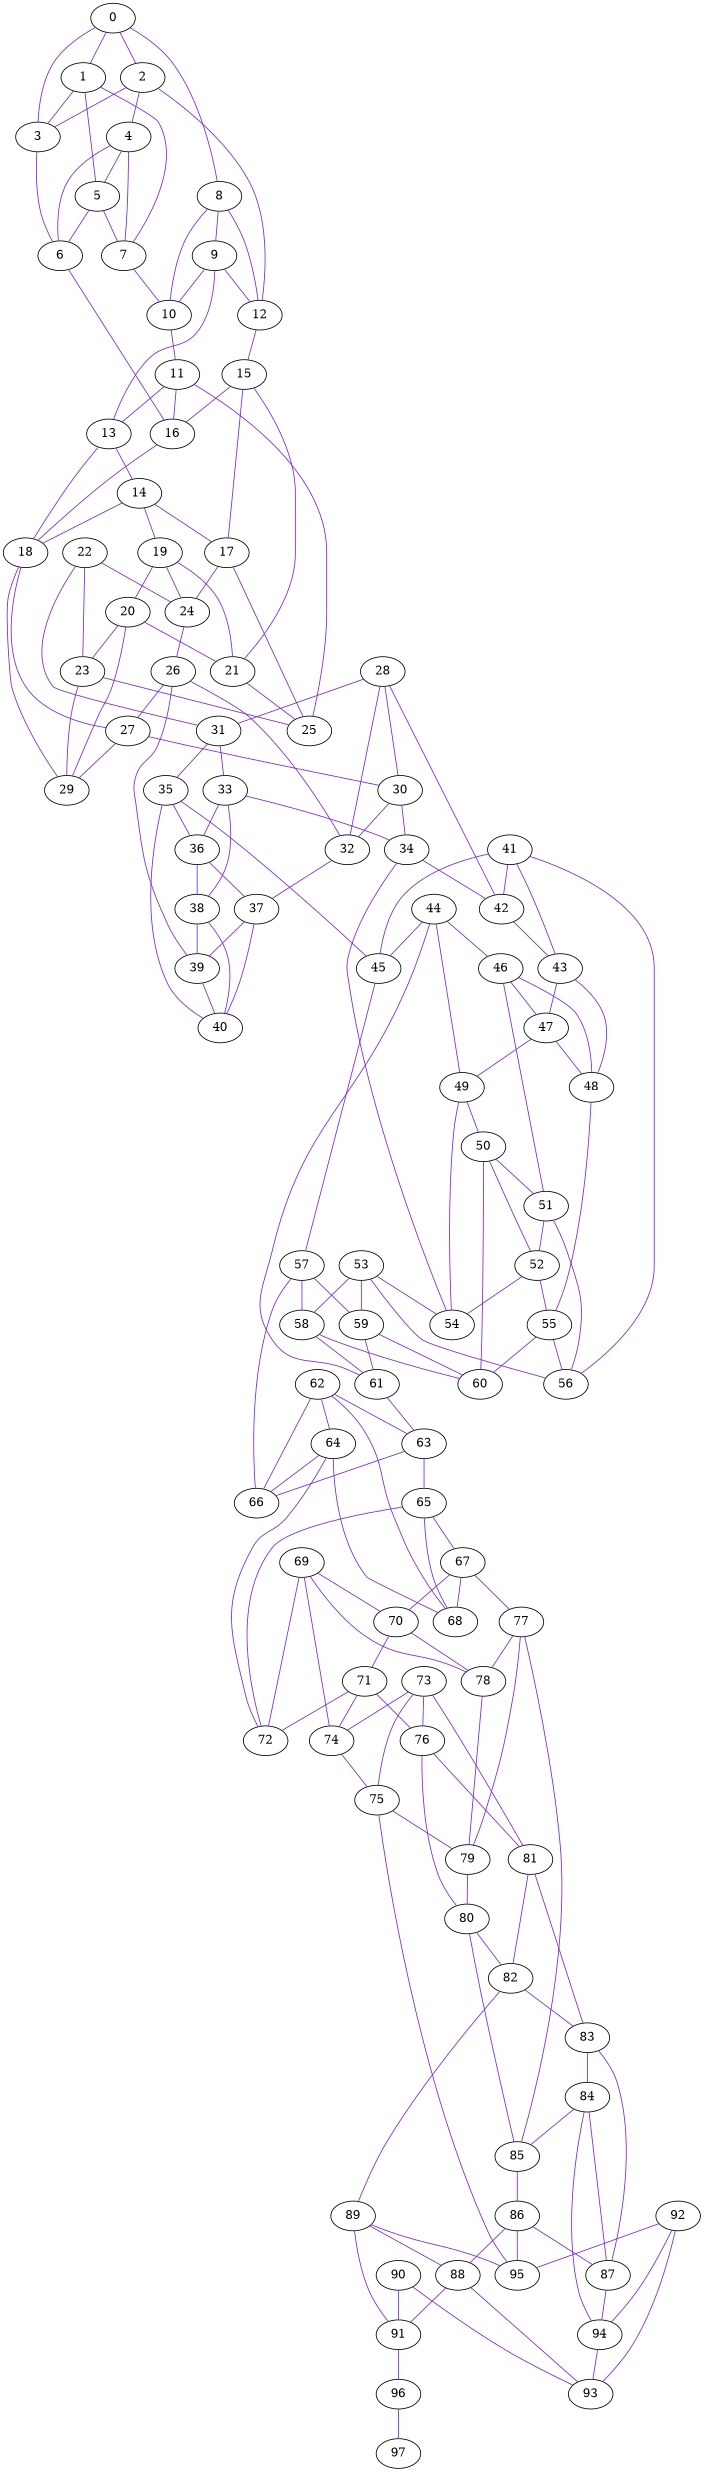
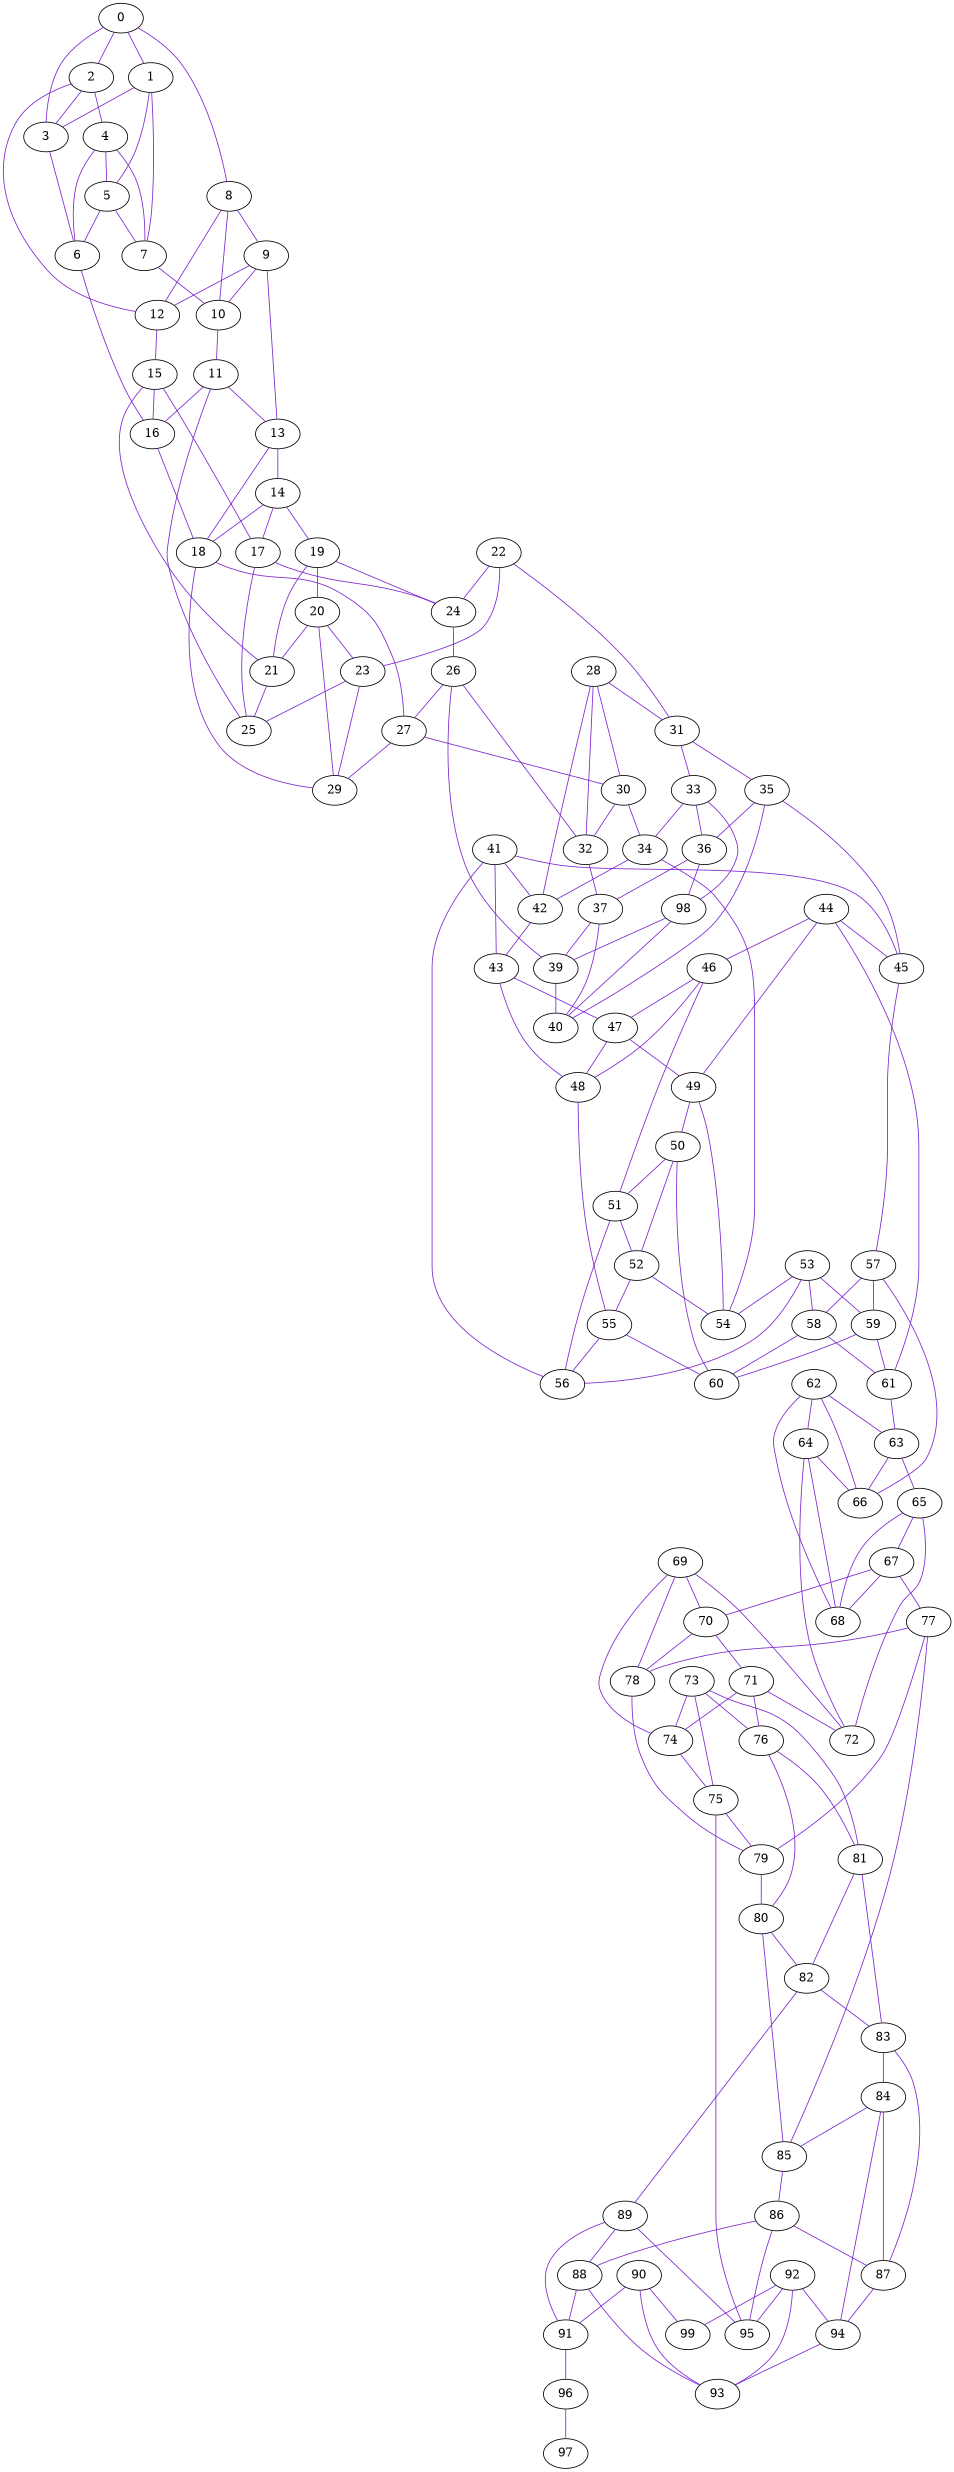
(197, 909) -> (684, 909)
none -> (688, 2335)
